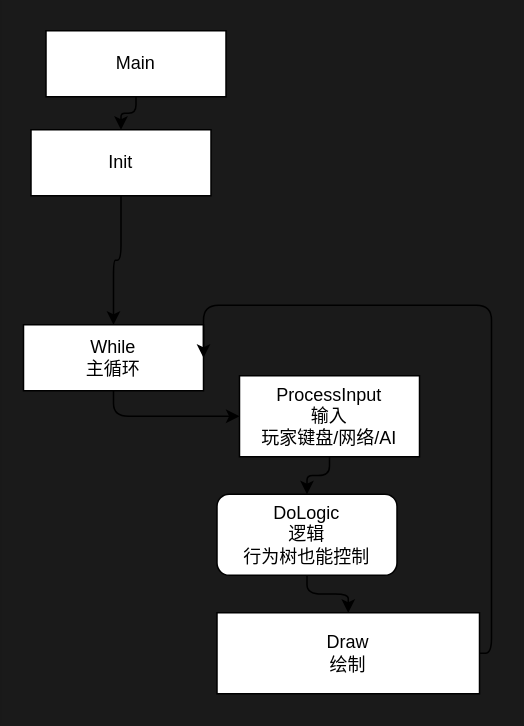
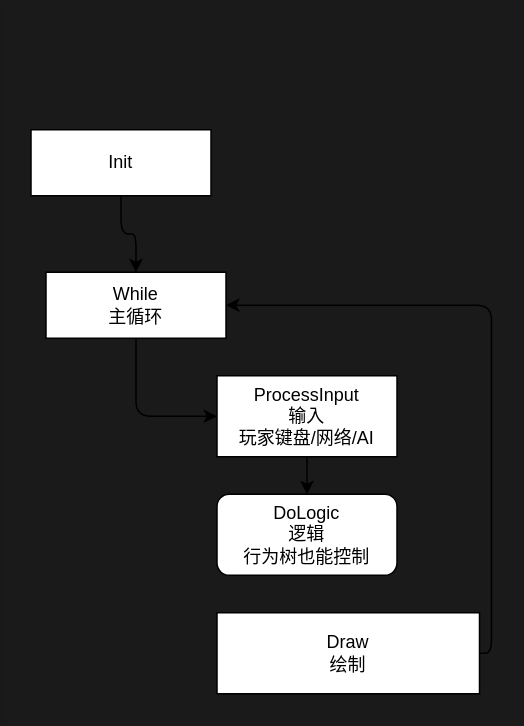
(136, 64) -> none
(136, 97) -> none
(113, 358) -> (136, 305)
(329, 416) -> (307, 416)
(325, 594) -> none
